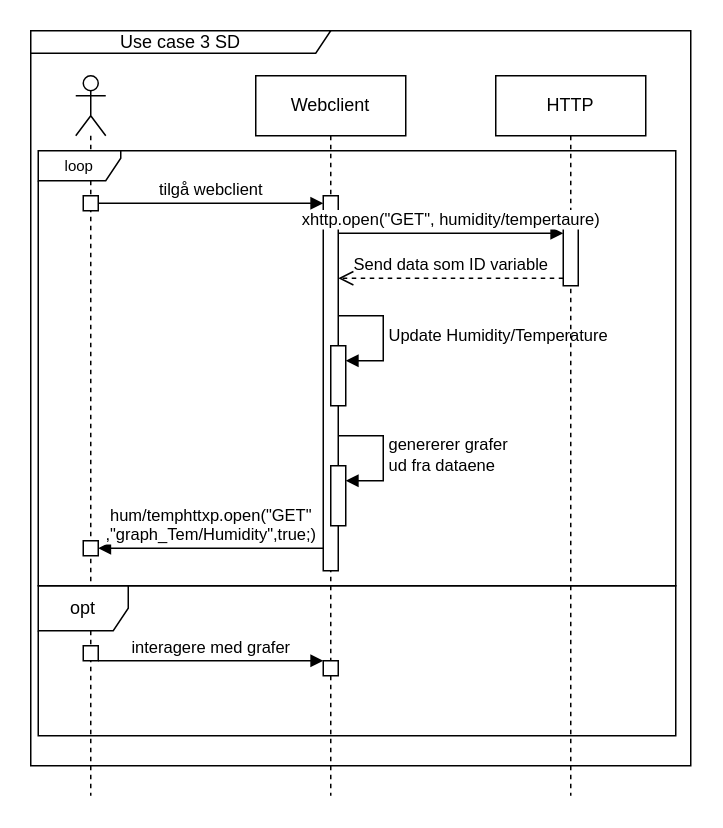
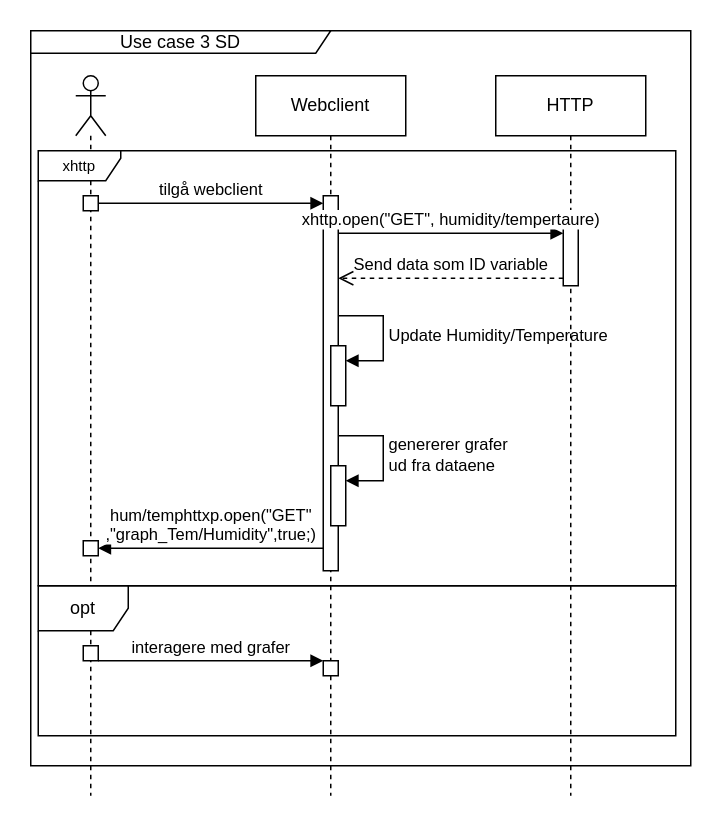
(80, 166) -> (80, 166)
